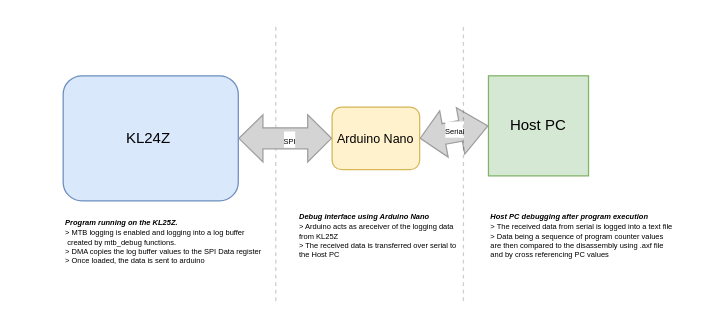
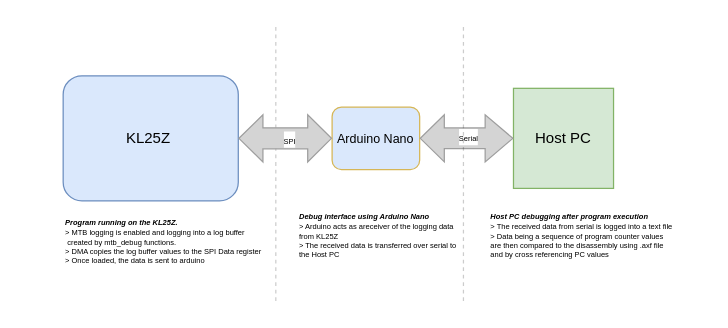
(538, 126) -> (563, 138)
(151, 138) -> (151, 138)
(376, 138) -> (376, 138)
